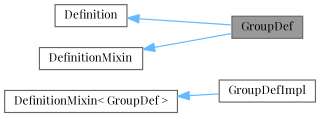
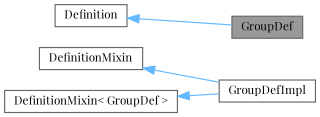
(193, 40) -> (187, 76)
